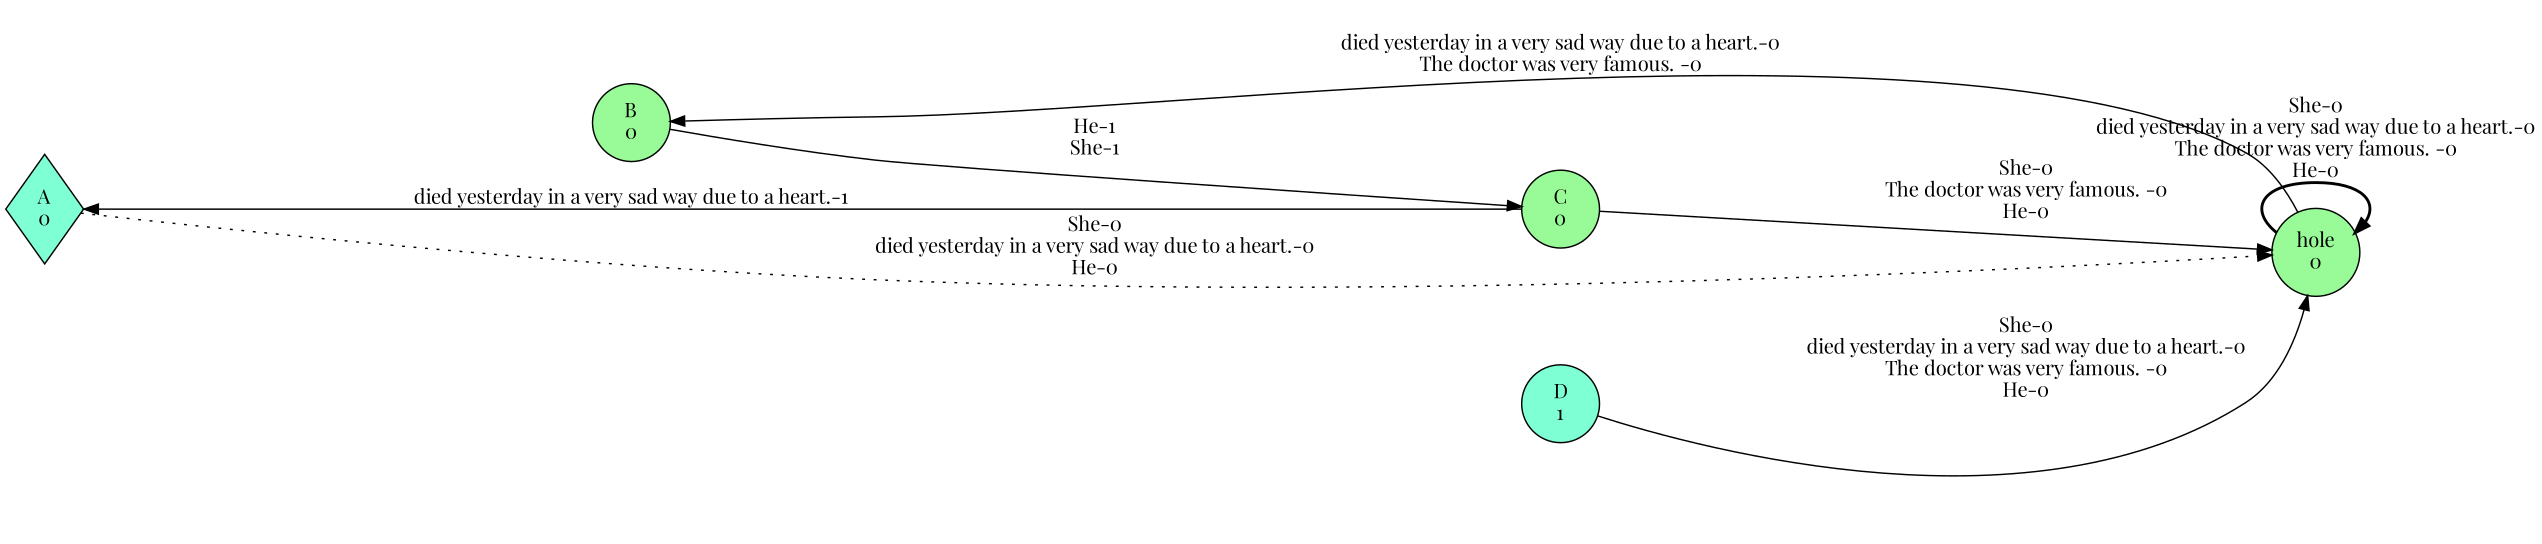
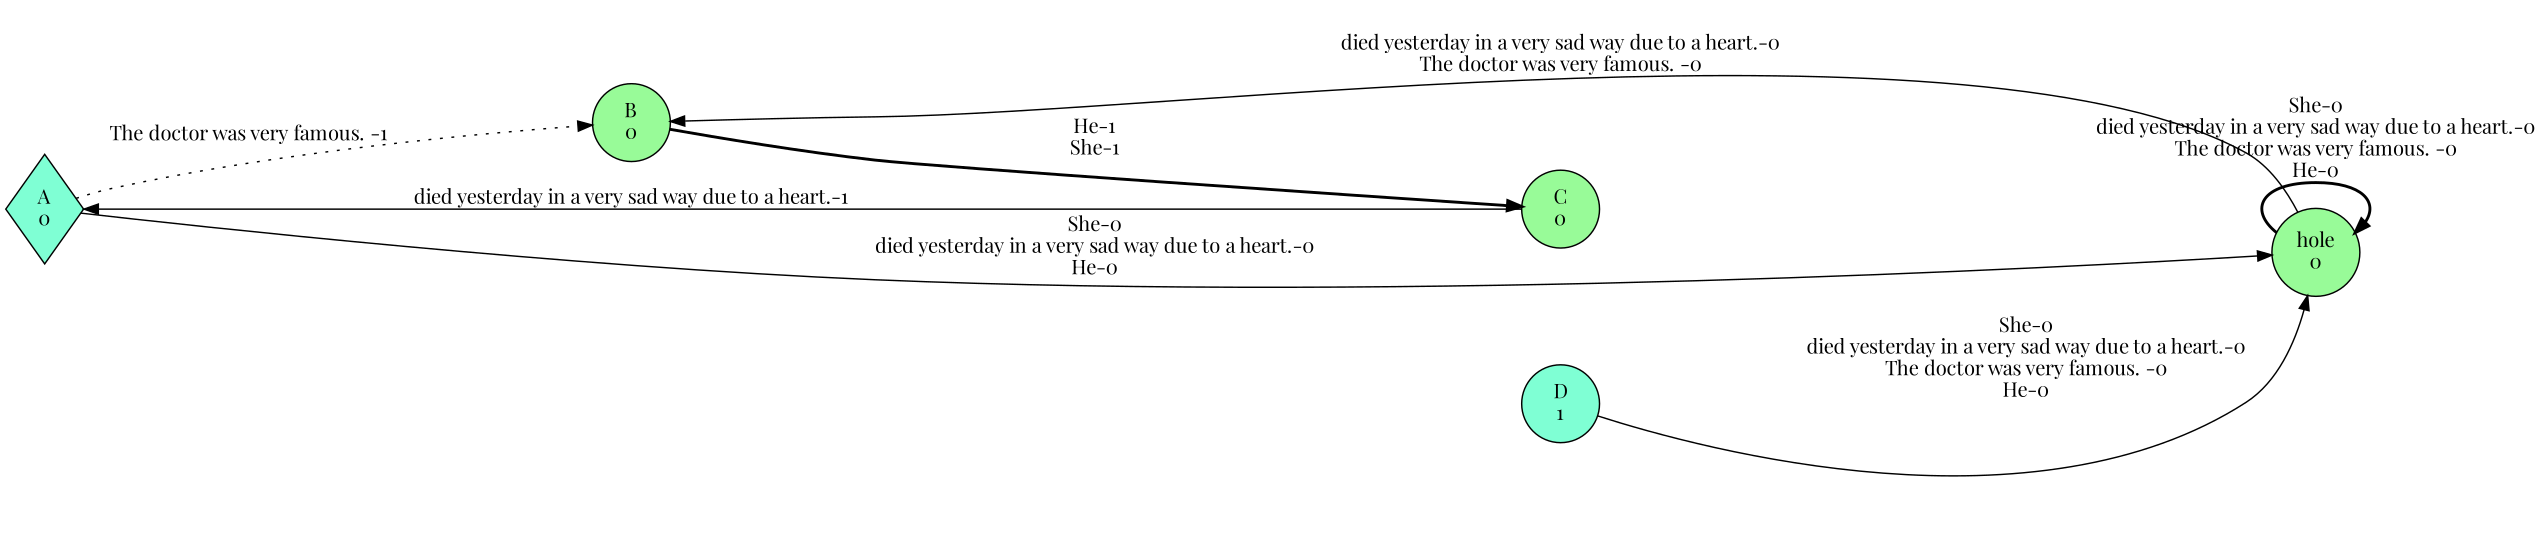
none -> (325, 152)
(1087, 177) -> (1087, 177)
(1928, 230) -> none
(1168, 286) -> (1168, 286)
